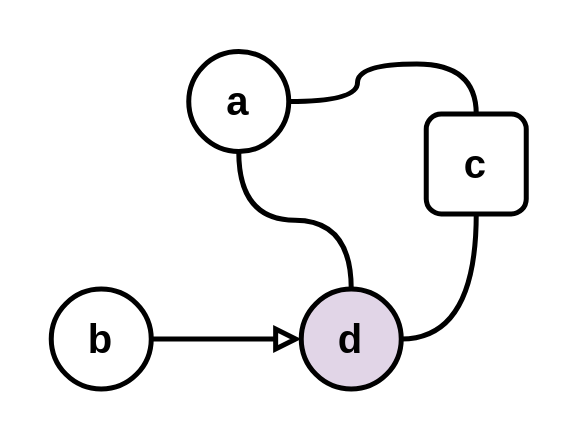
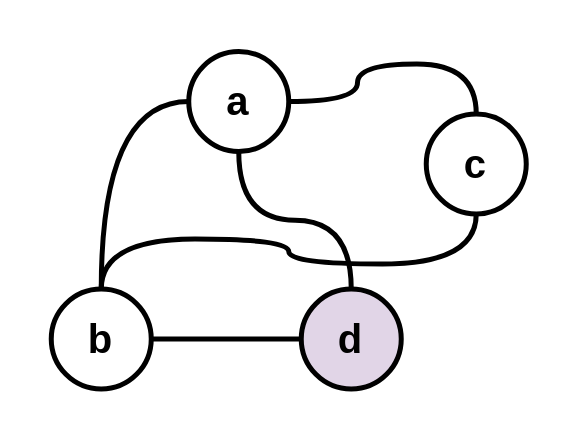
(476, 164) -> (476, 164)
none -> (116, 166)
(463, 296) -> (223, 239)
(274, 339) -> (288, 339)
